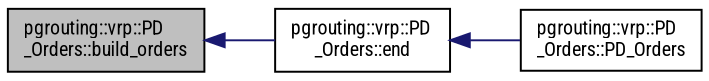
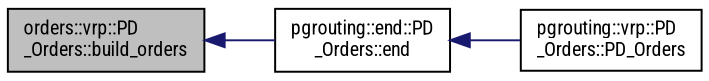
(106, 40) -> (106, 40)
(363, 40) -> (363, 40)
